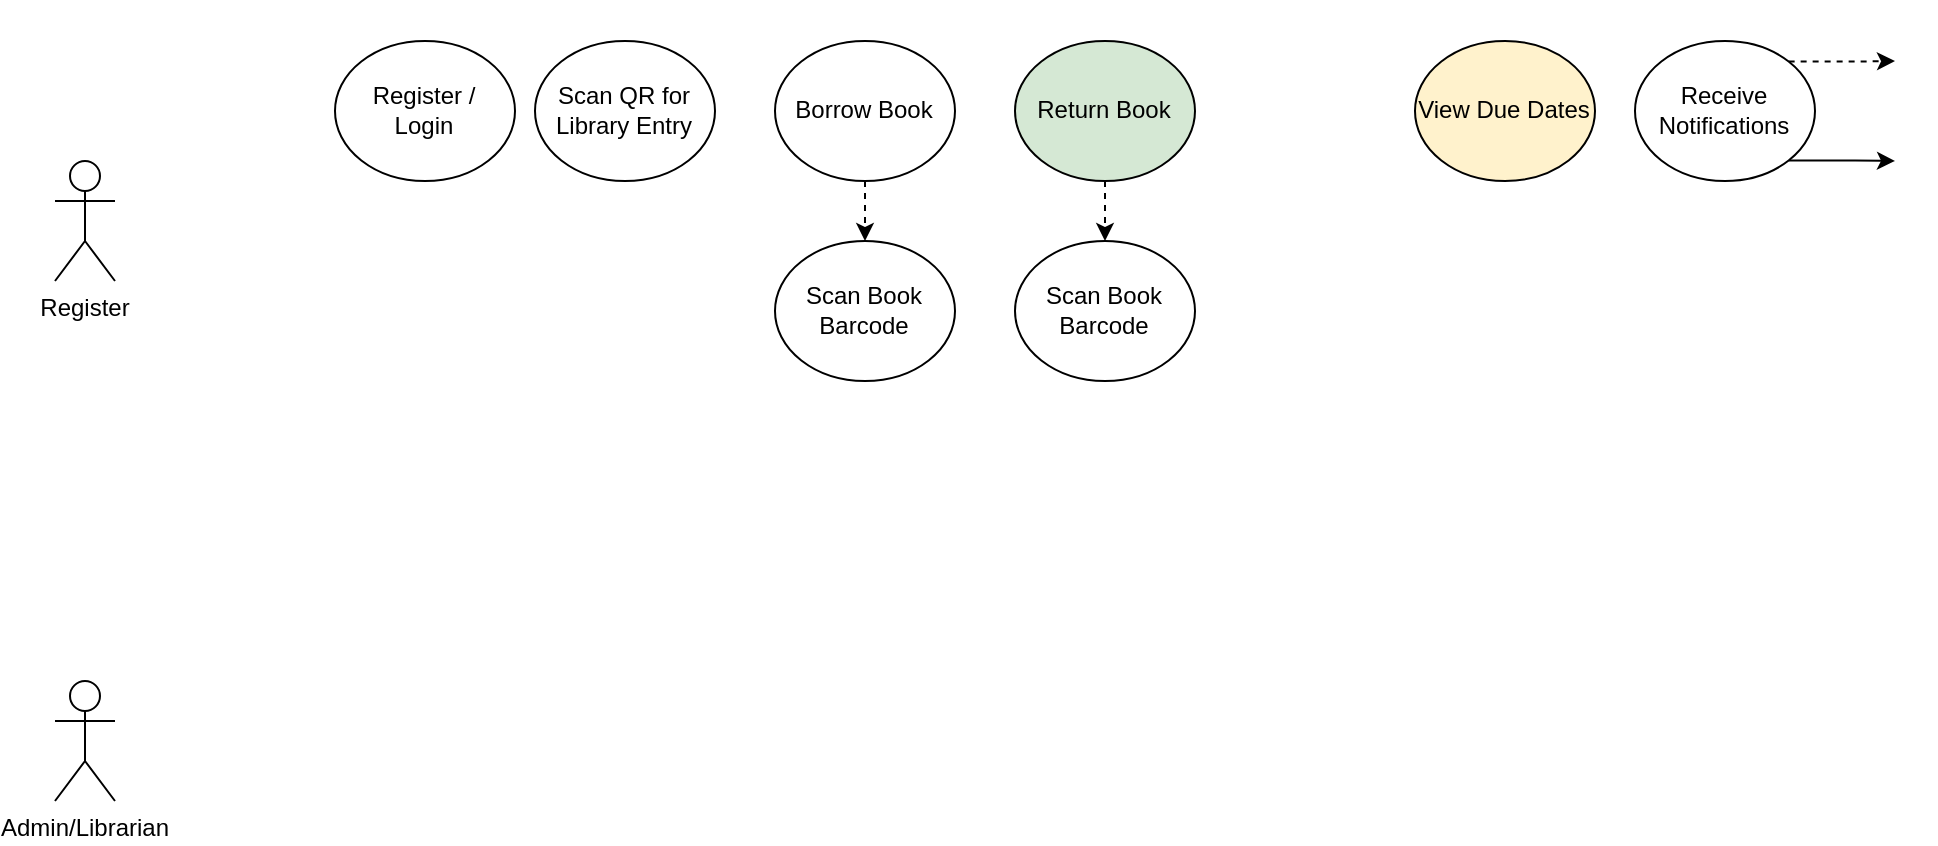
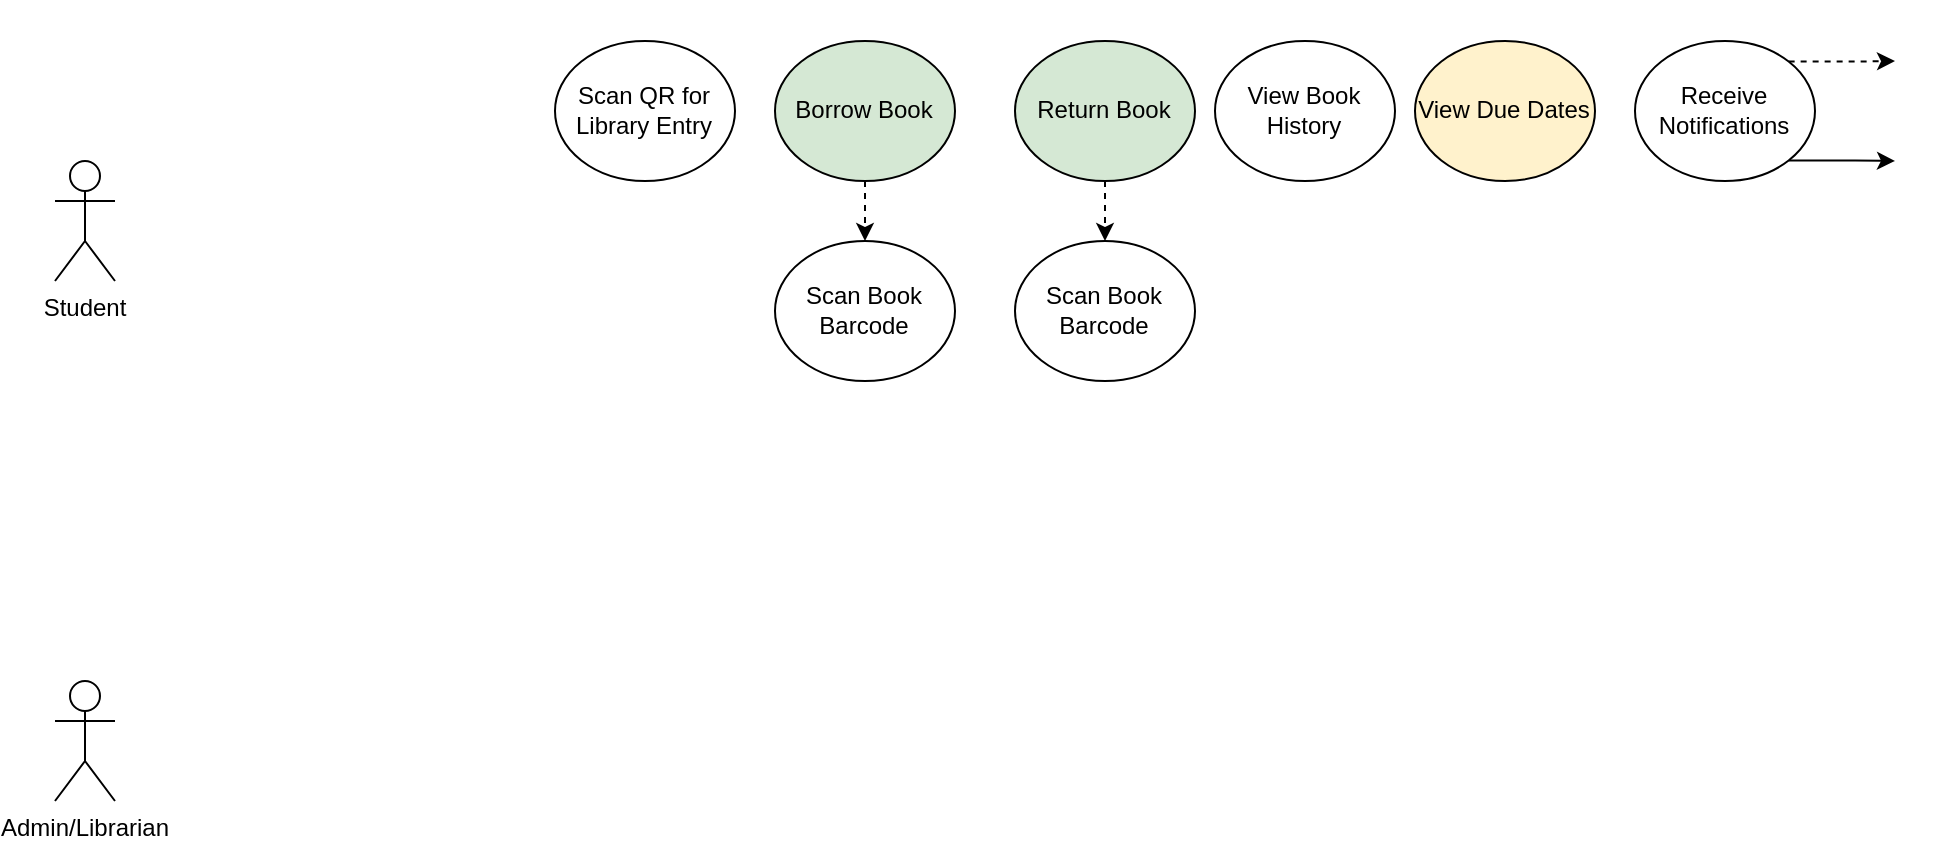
(425, 111) -> none
(625, 111) -> (645, 111)
(865, 111) -> (865, 111)
none -> (1305, 111)
(86, 309) -> (86, 309)
